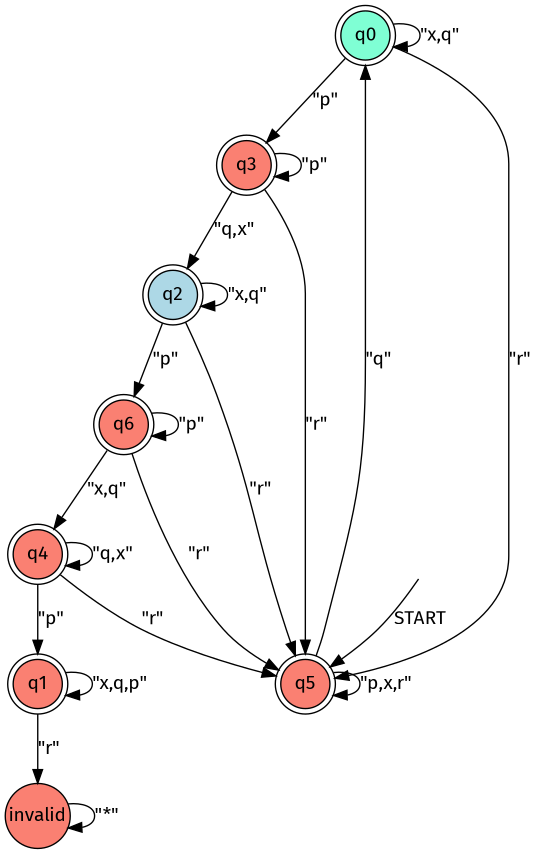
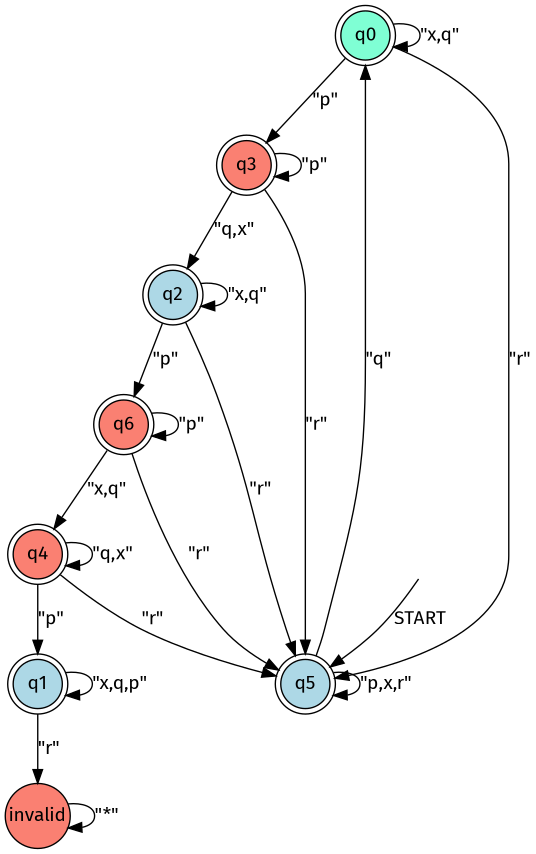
(38, 684) -> (38, 684)
(305, 684) -> (305, 684)
